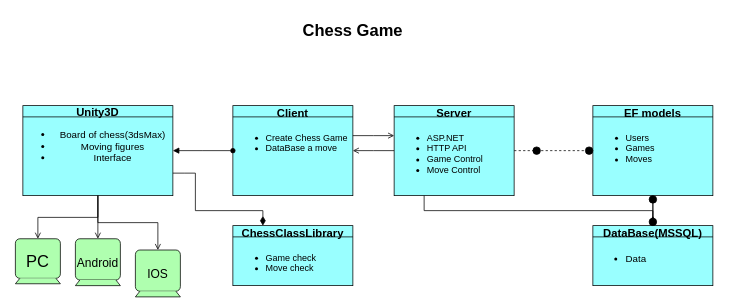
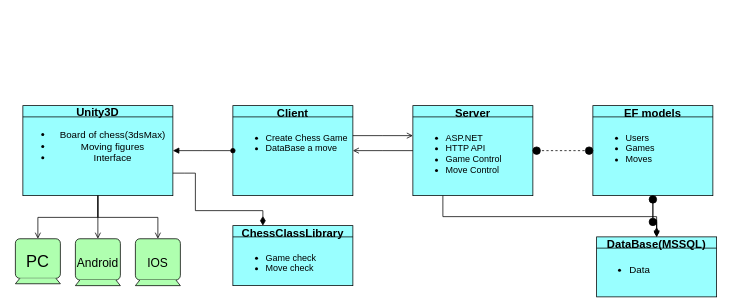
(353, 30) -> none
(454, 150) -> (473, 150)
(653, 255) -> (657, 267)
(158, 273) -> (158, 262)
